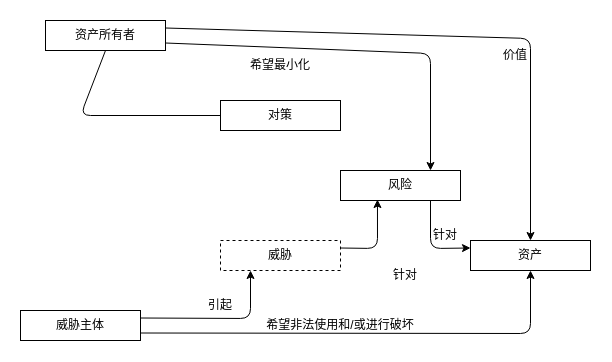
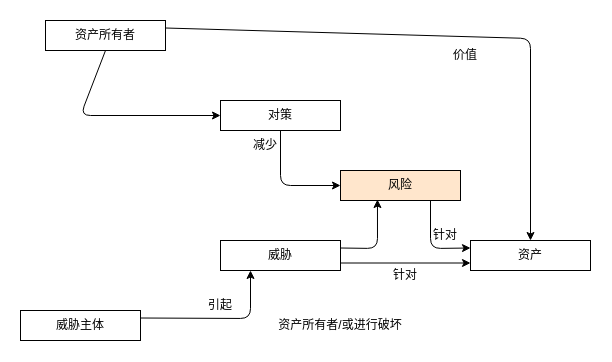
(348, 50) -> none
(516, 56) -> (466, 56)
(281, 66) -> none
(214, 116) -> (212, 116)
none -> (266, 146)
none -> (282, 182)
(401, 186) -> (401, 186)
(281, 256) -> (281, 256)
none -> (402, 263)
(341, 326) -> (341, 326)
(359, 333) -> none
